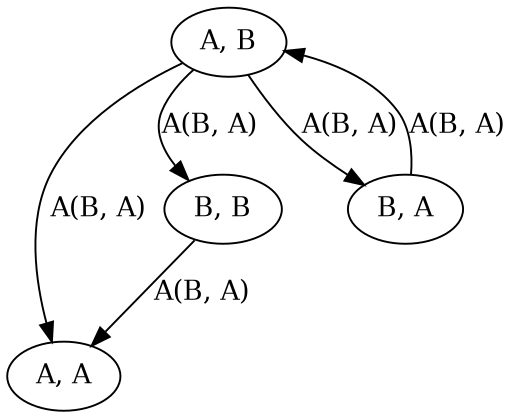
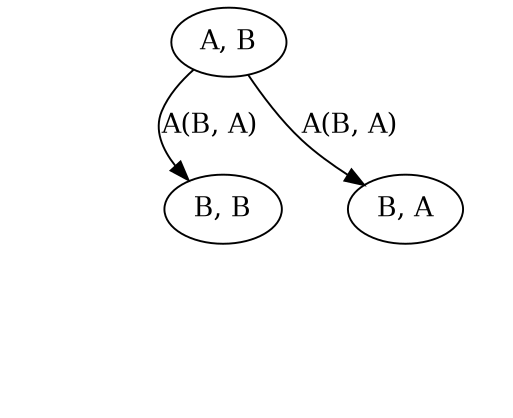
(382, 95) -> none
(64, 376) -> none
